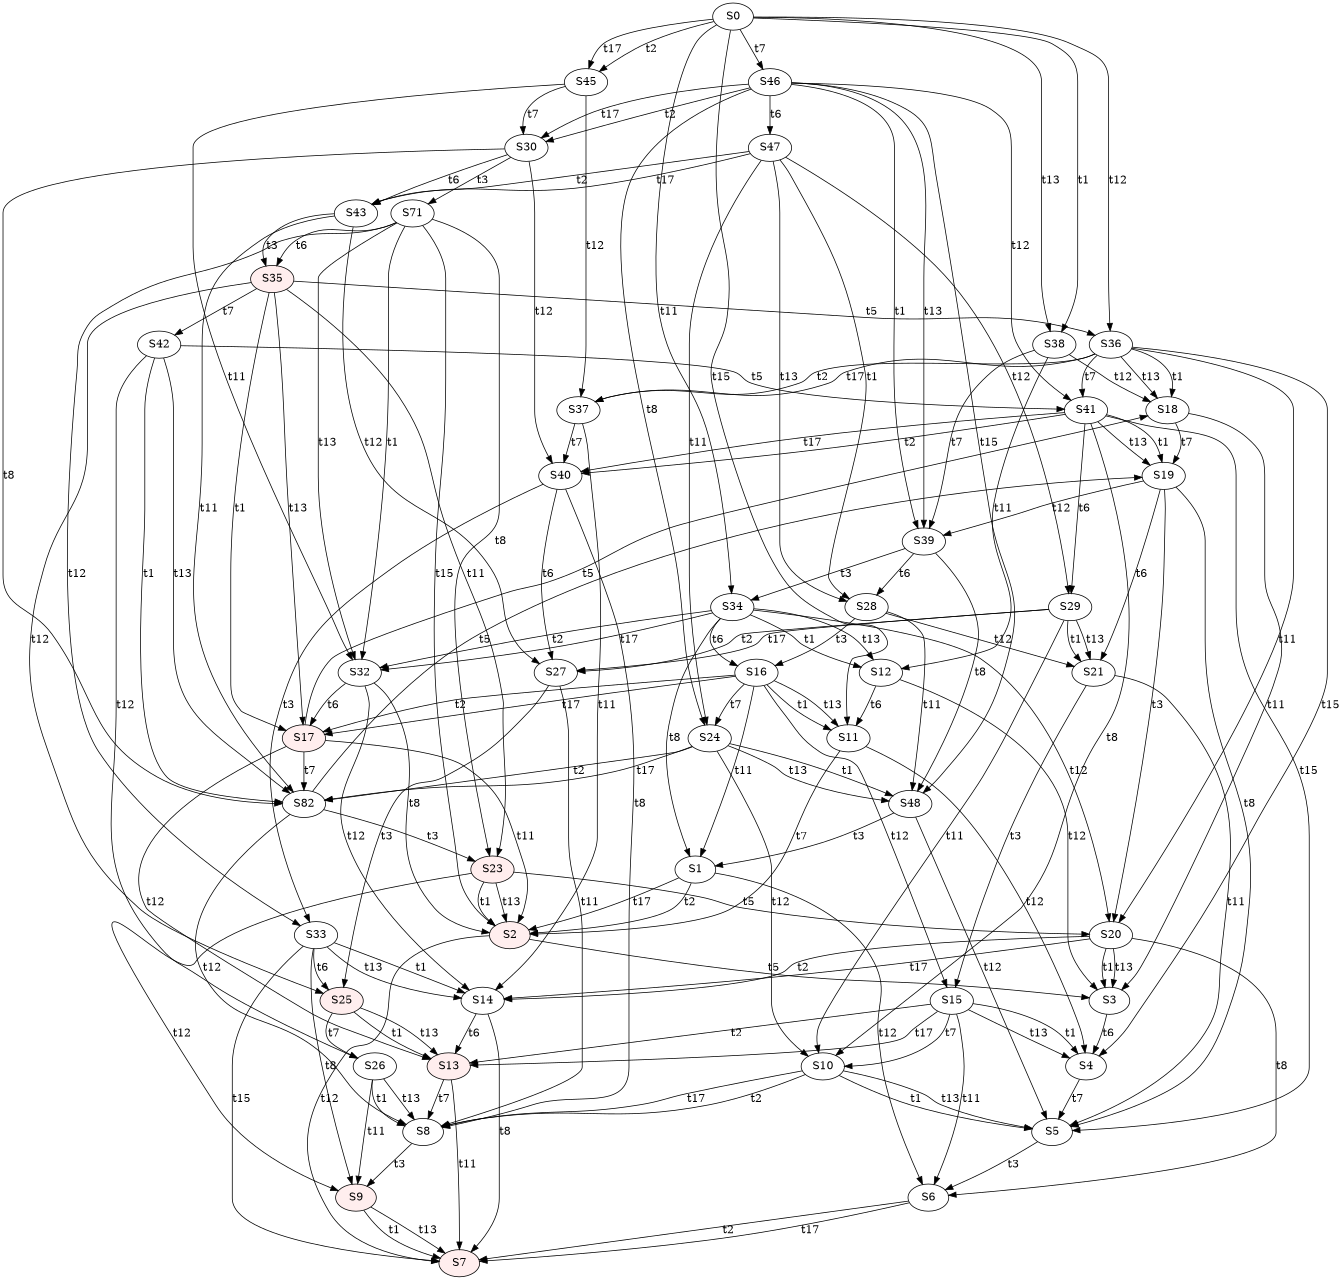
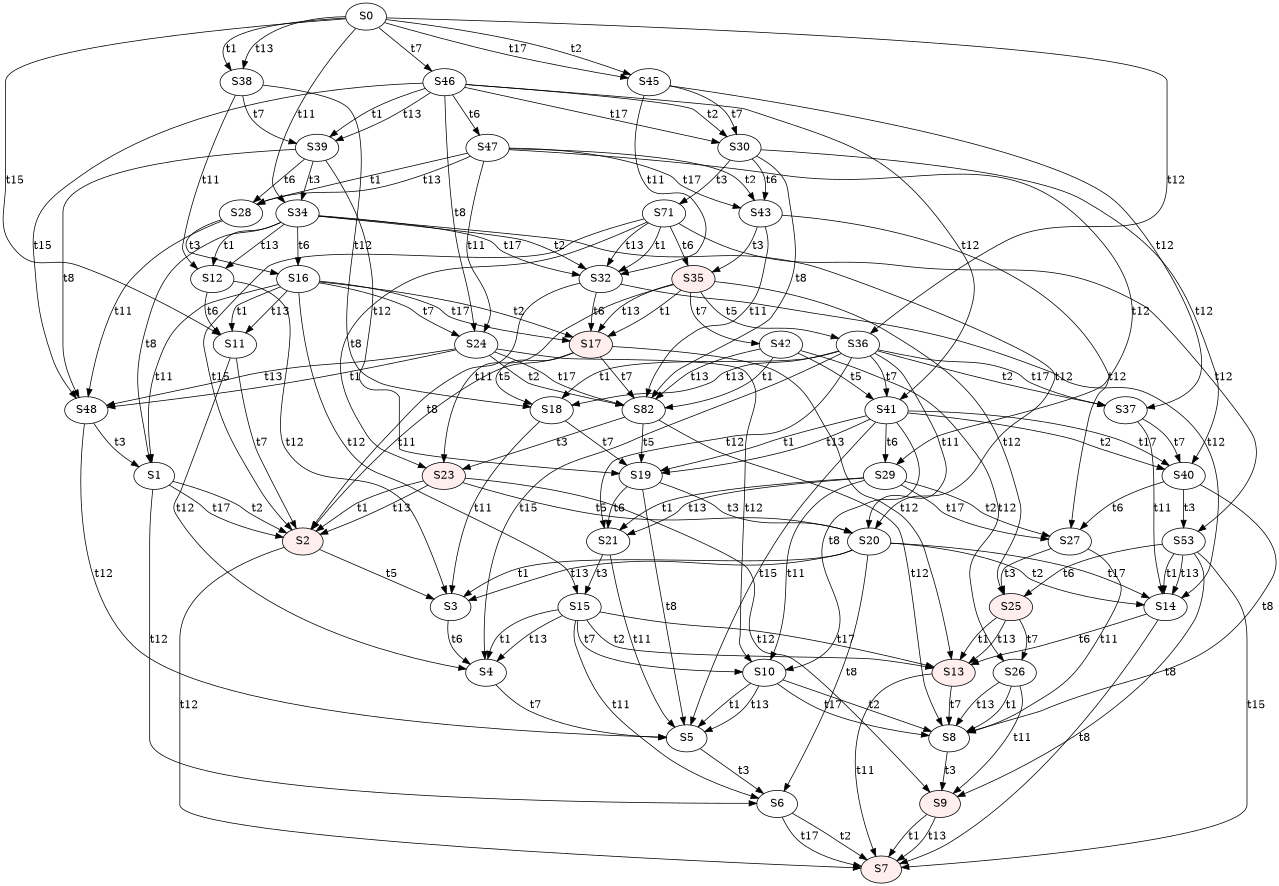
(1046, 505) -> (395, 393)
(972, 638) -> (717, 439)
(316, 935) -> (1184, 541)
